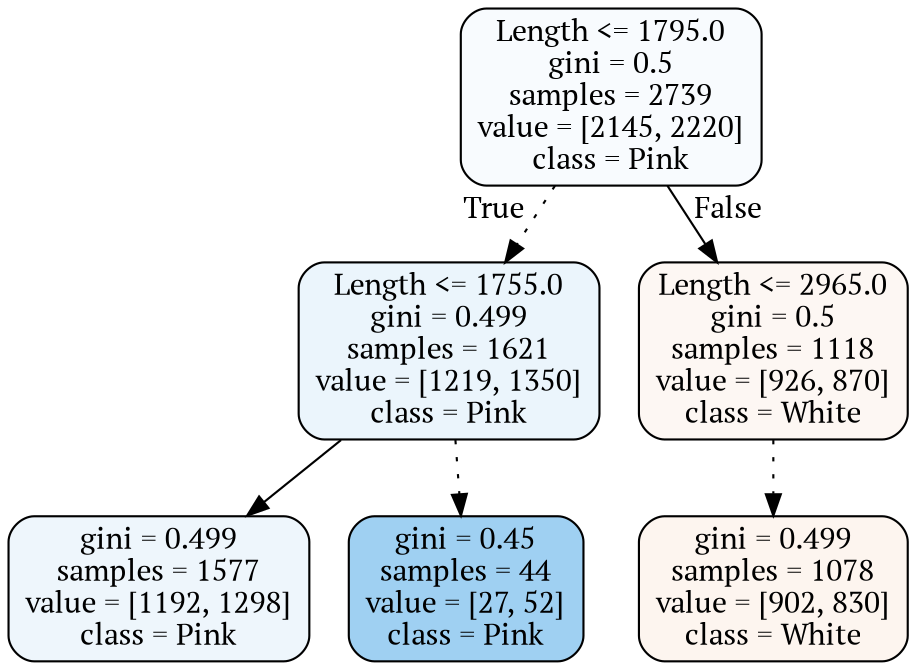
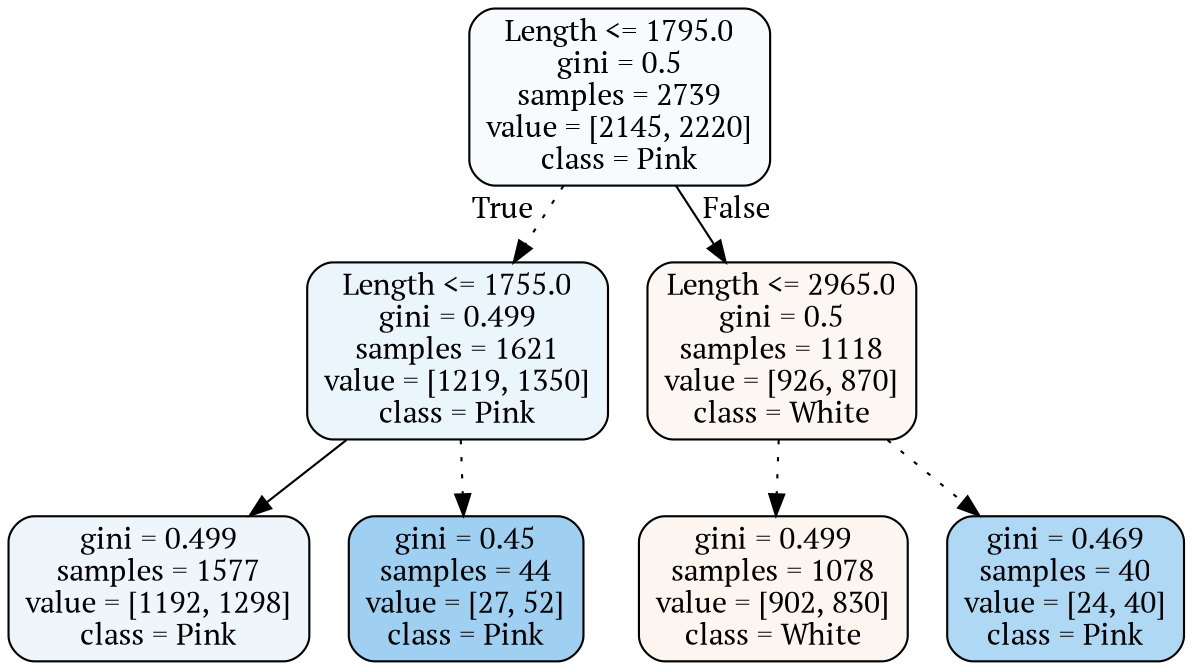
none -> (1066, 589)
